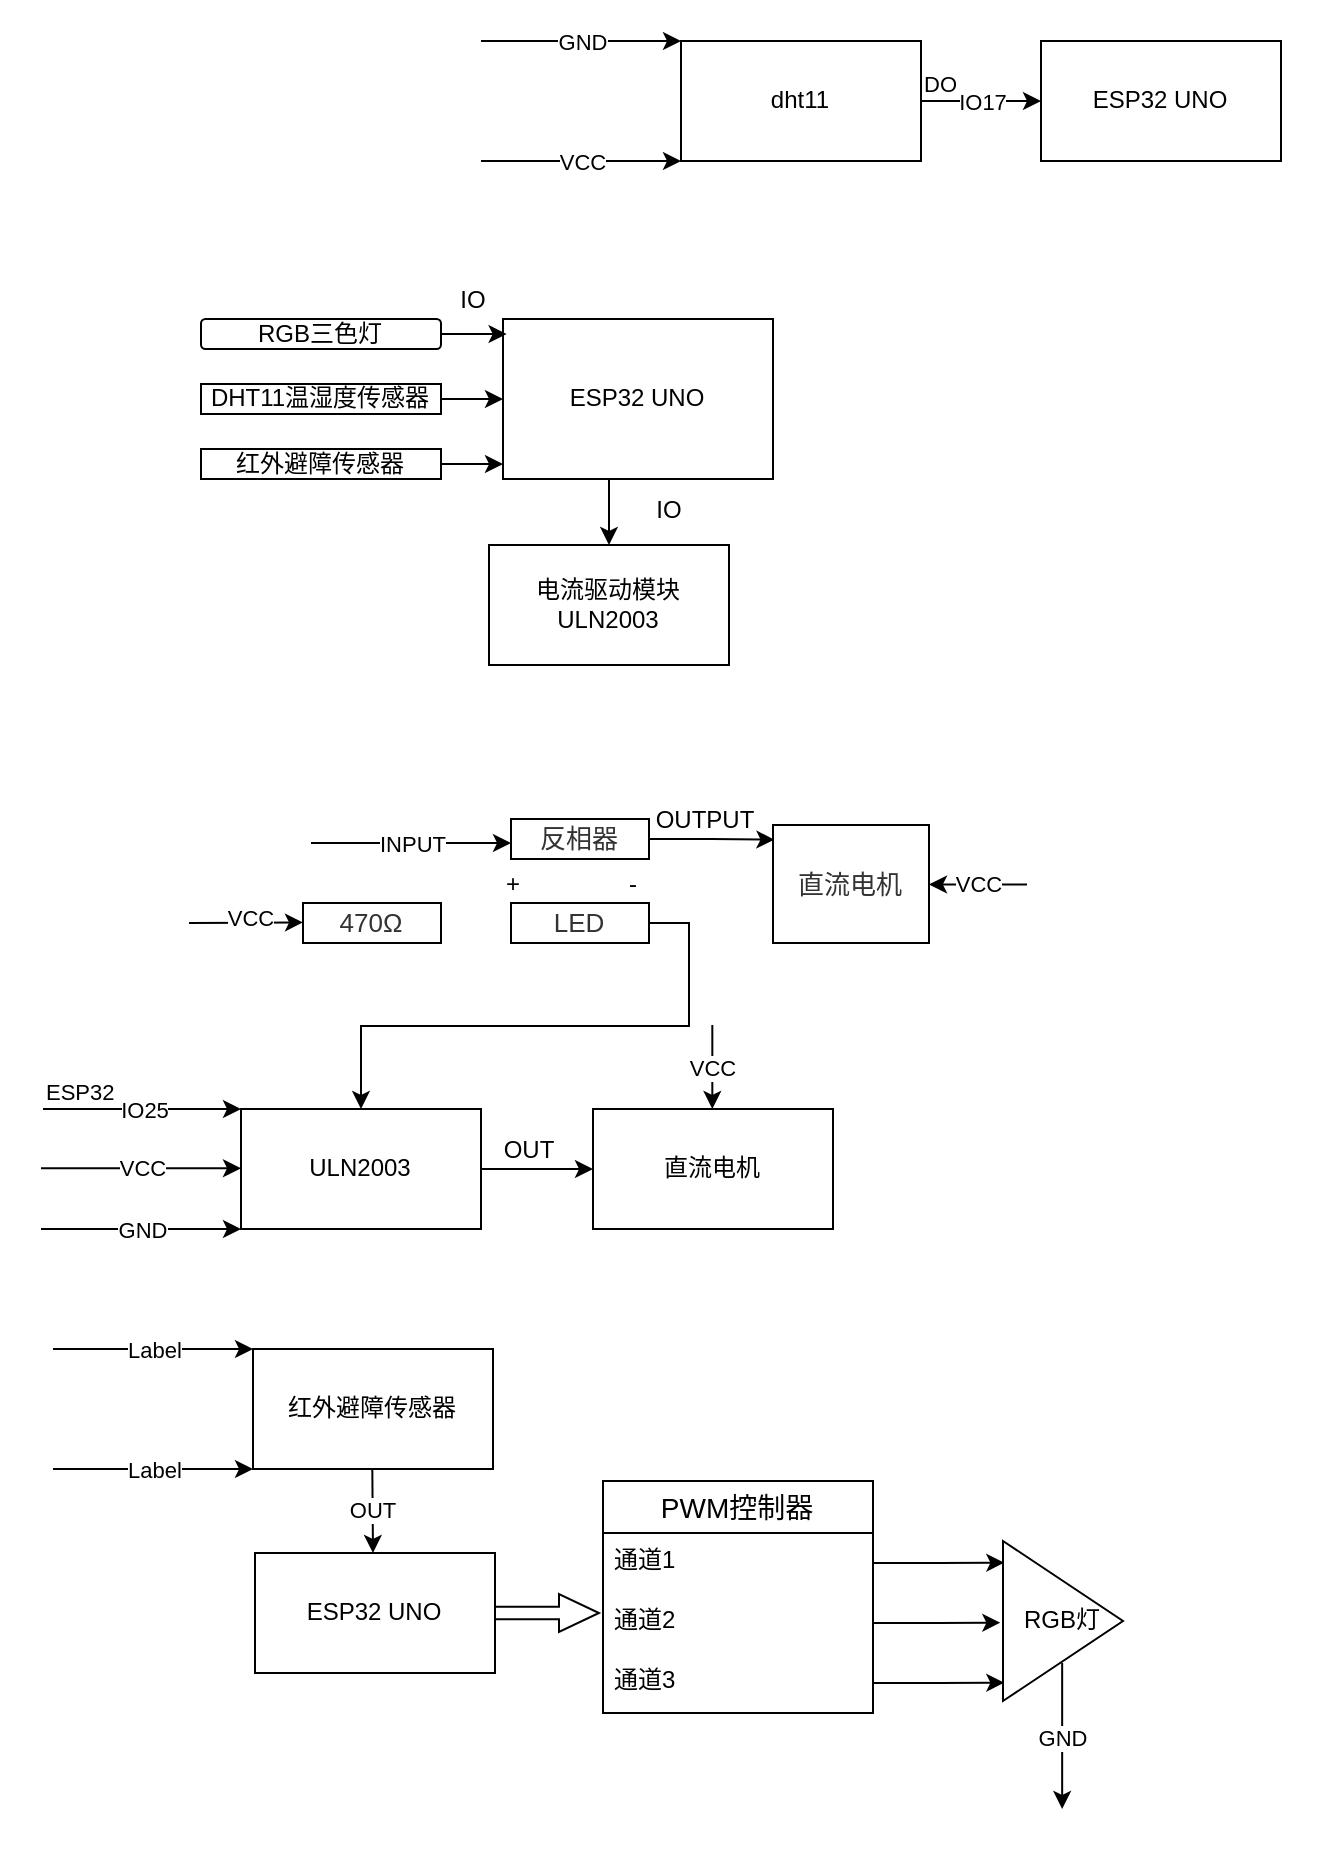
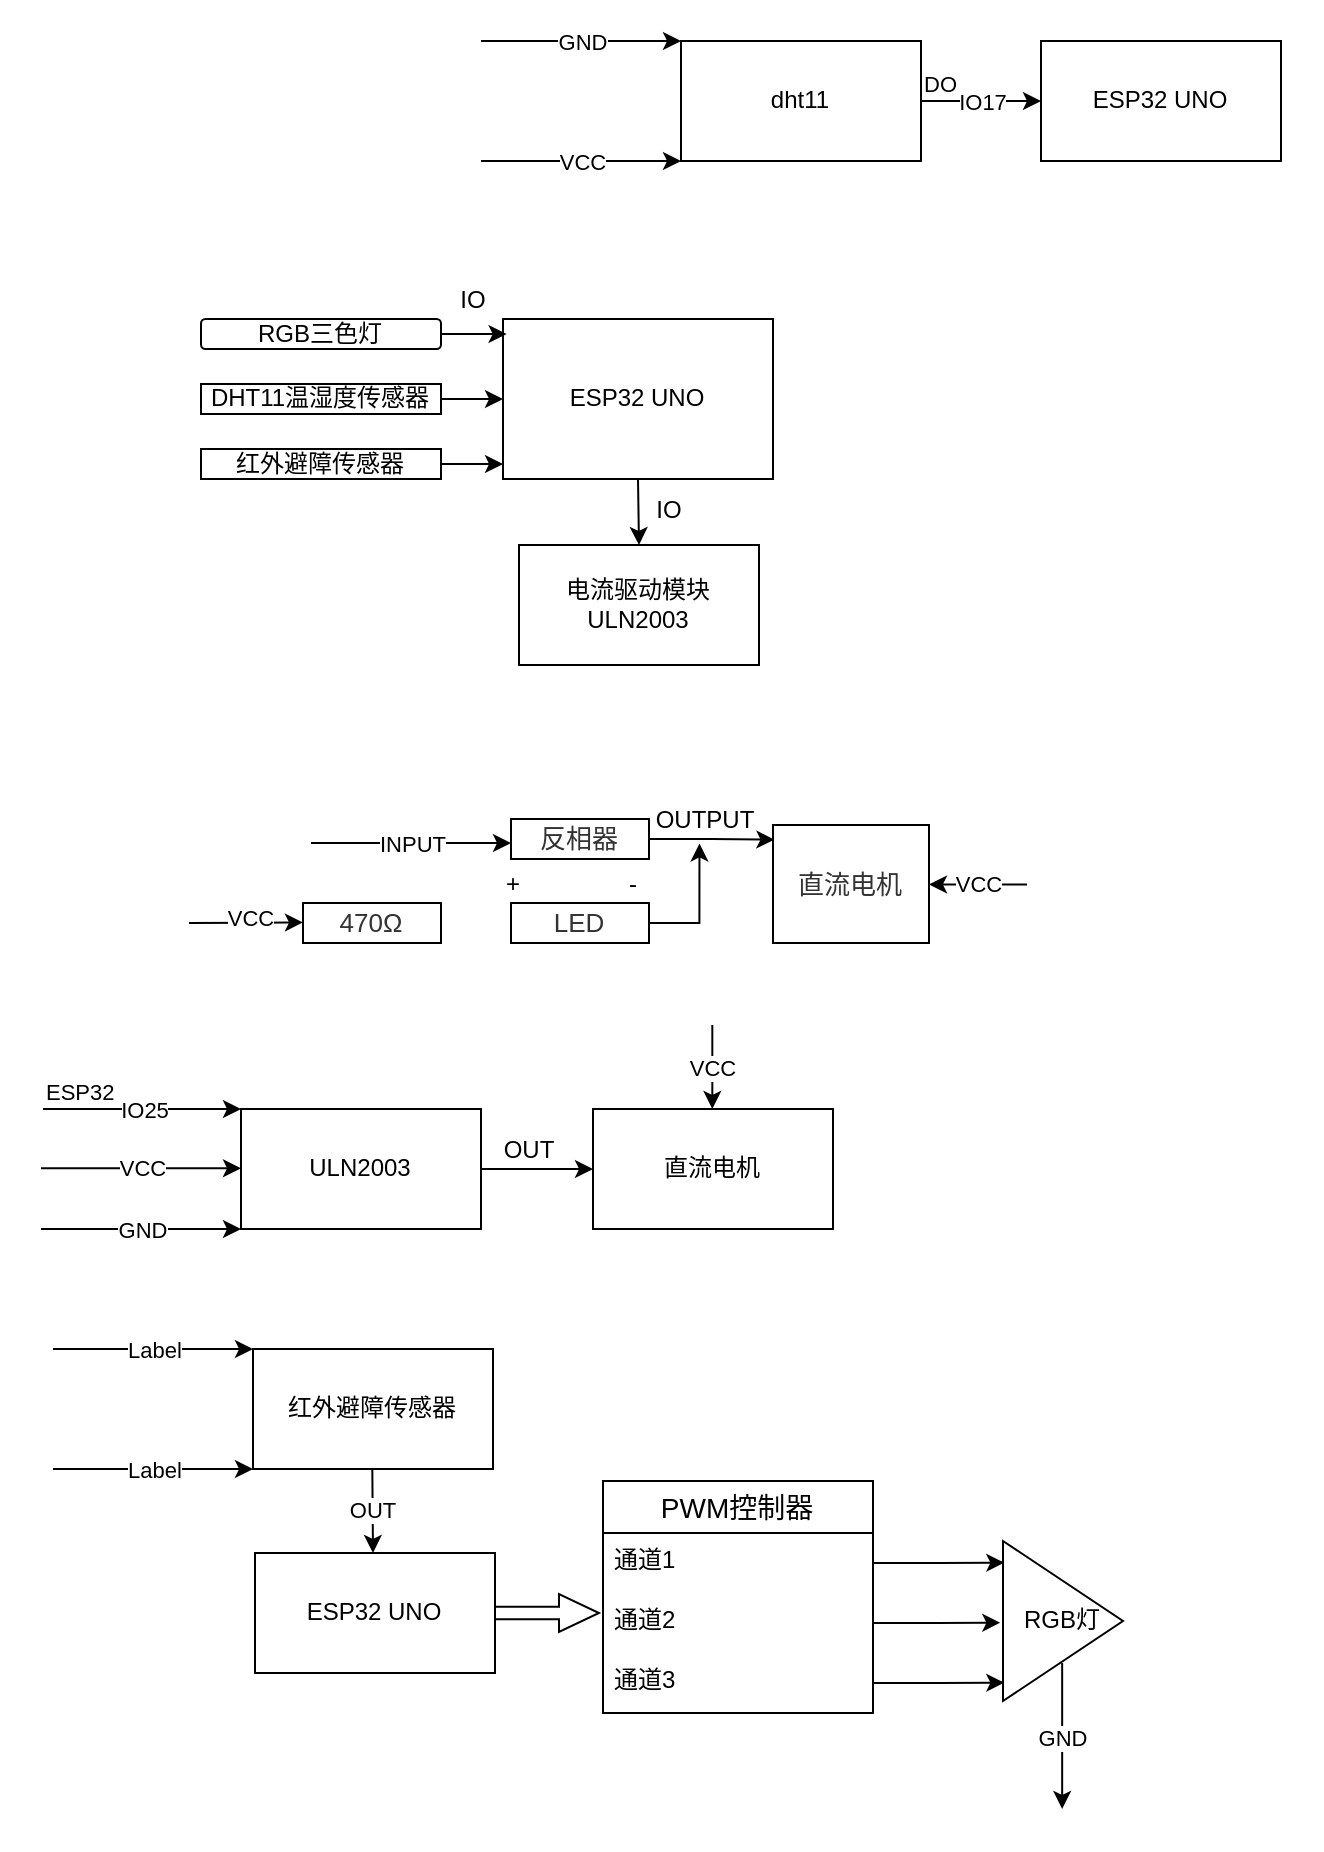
(609, 605) -> (639, 605)
(543, 1026) -> (699, 897)
